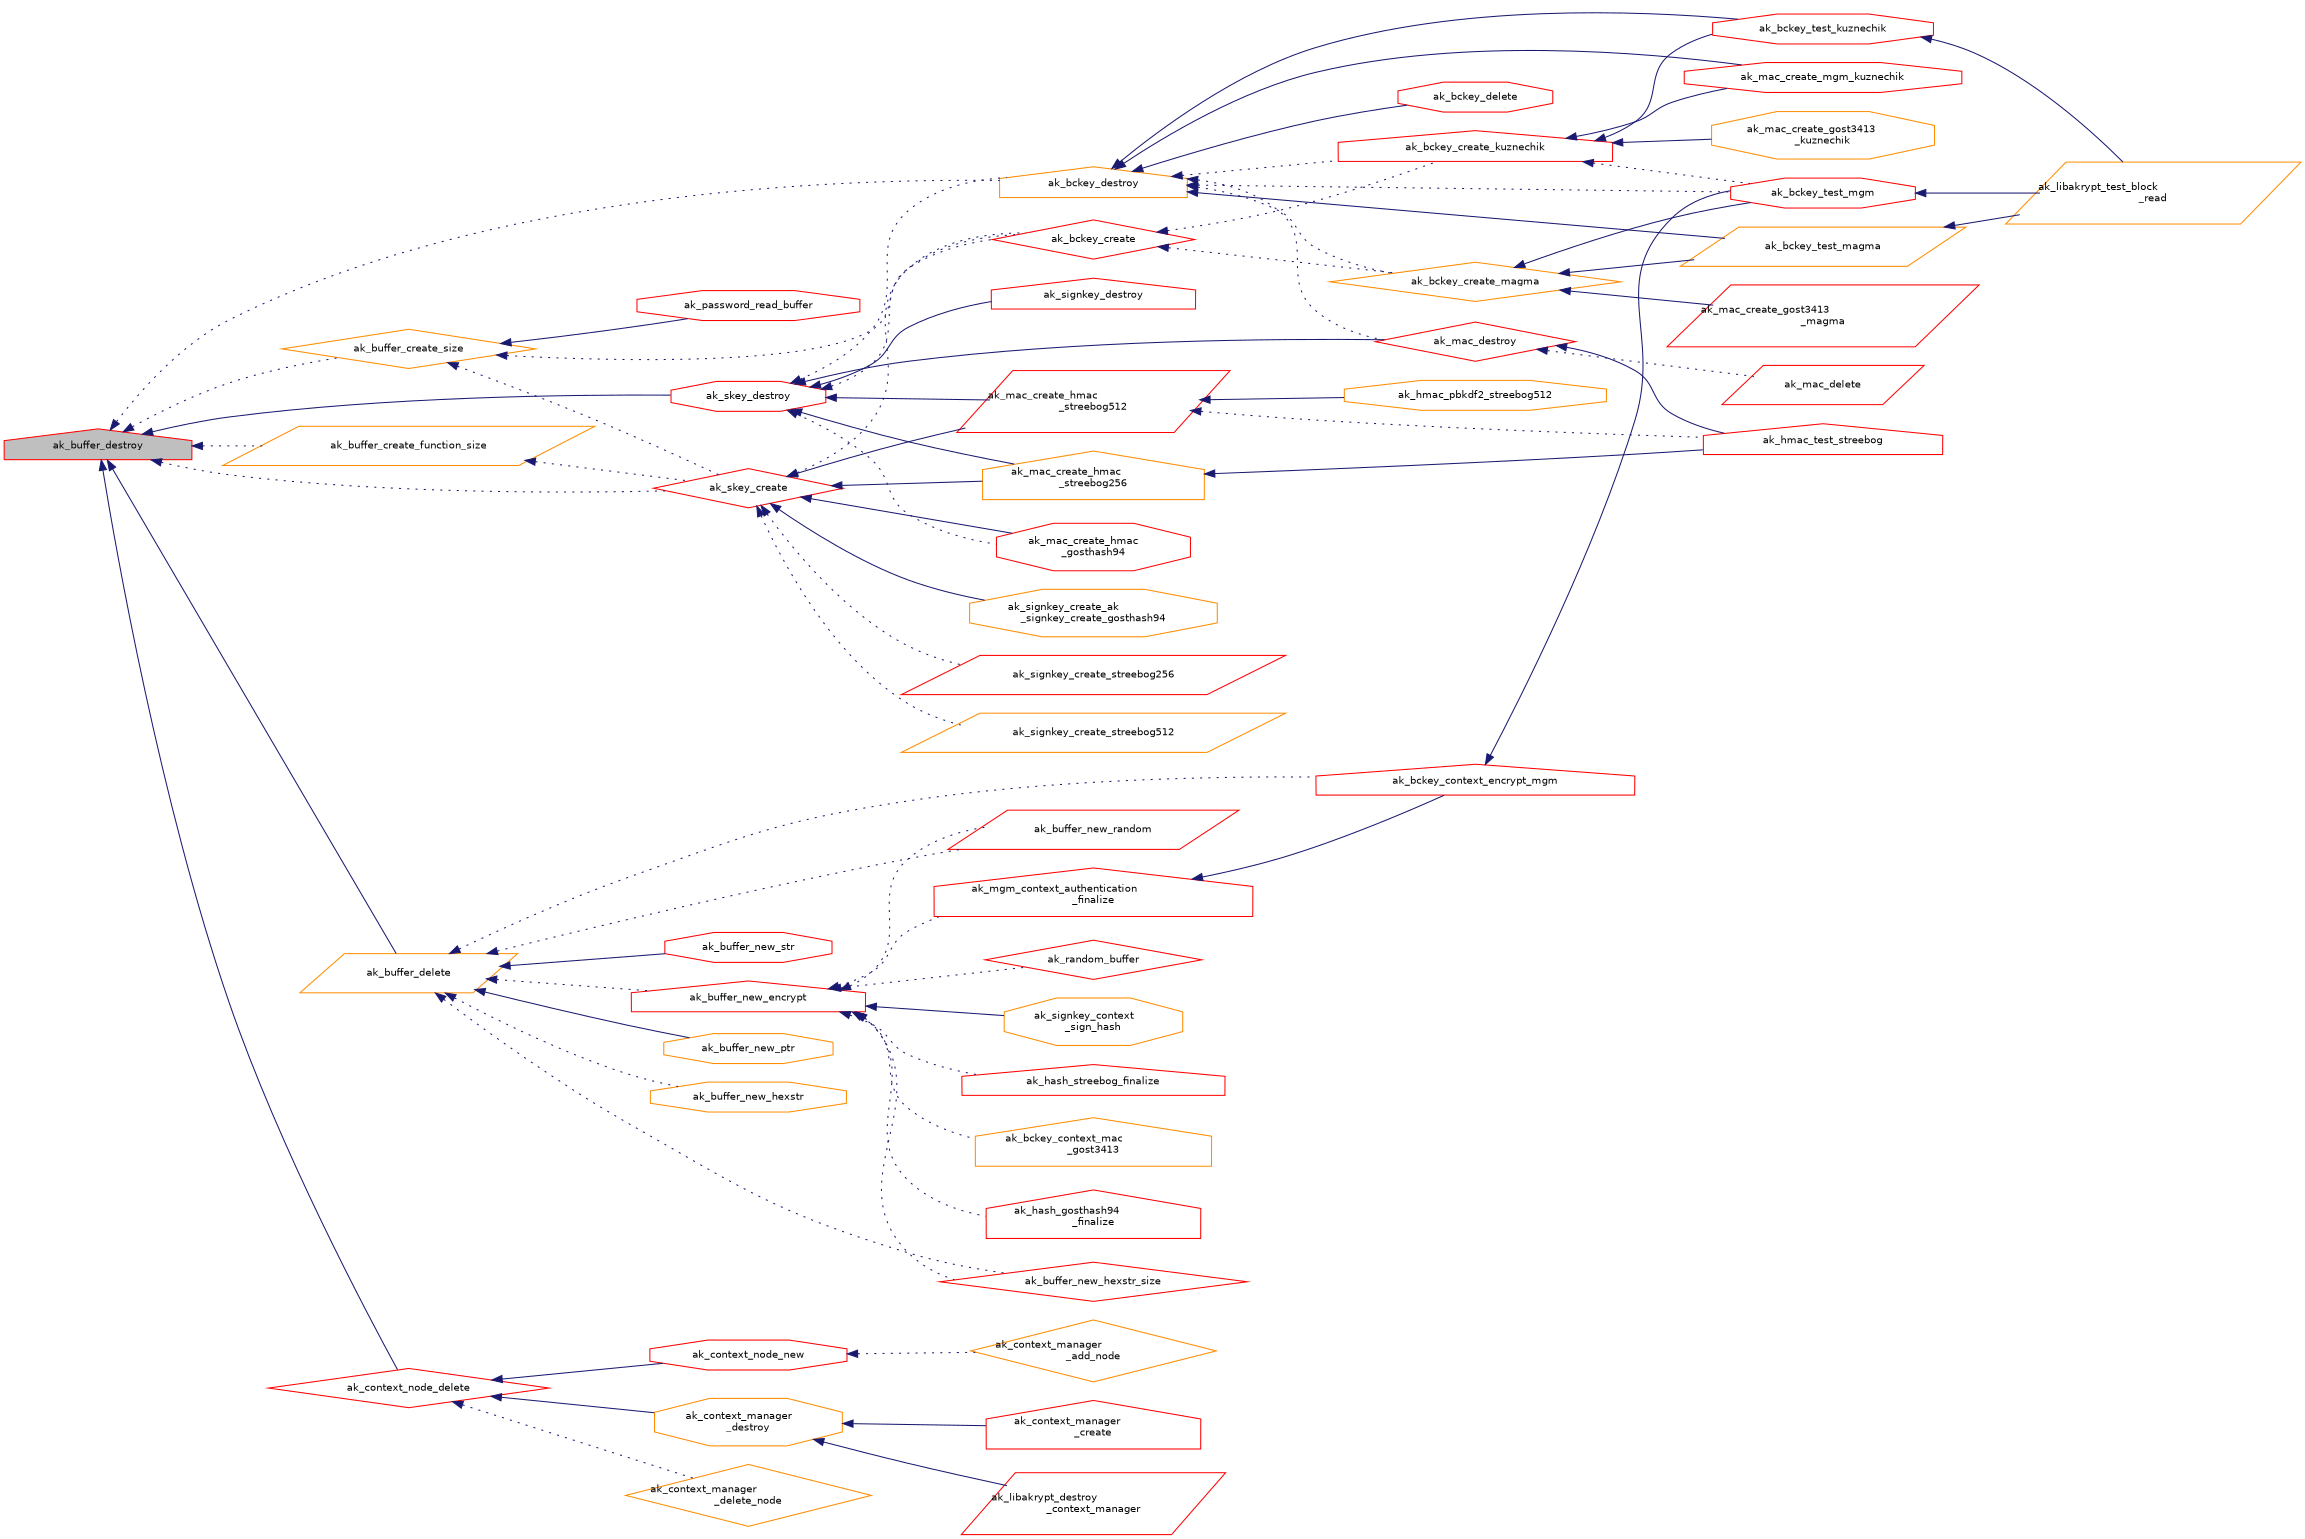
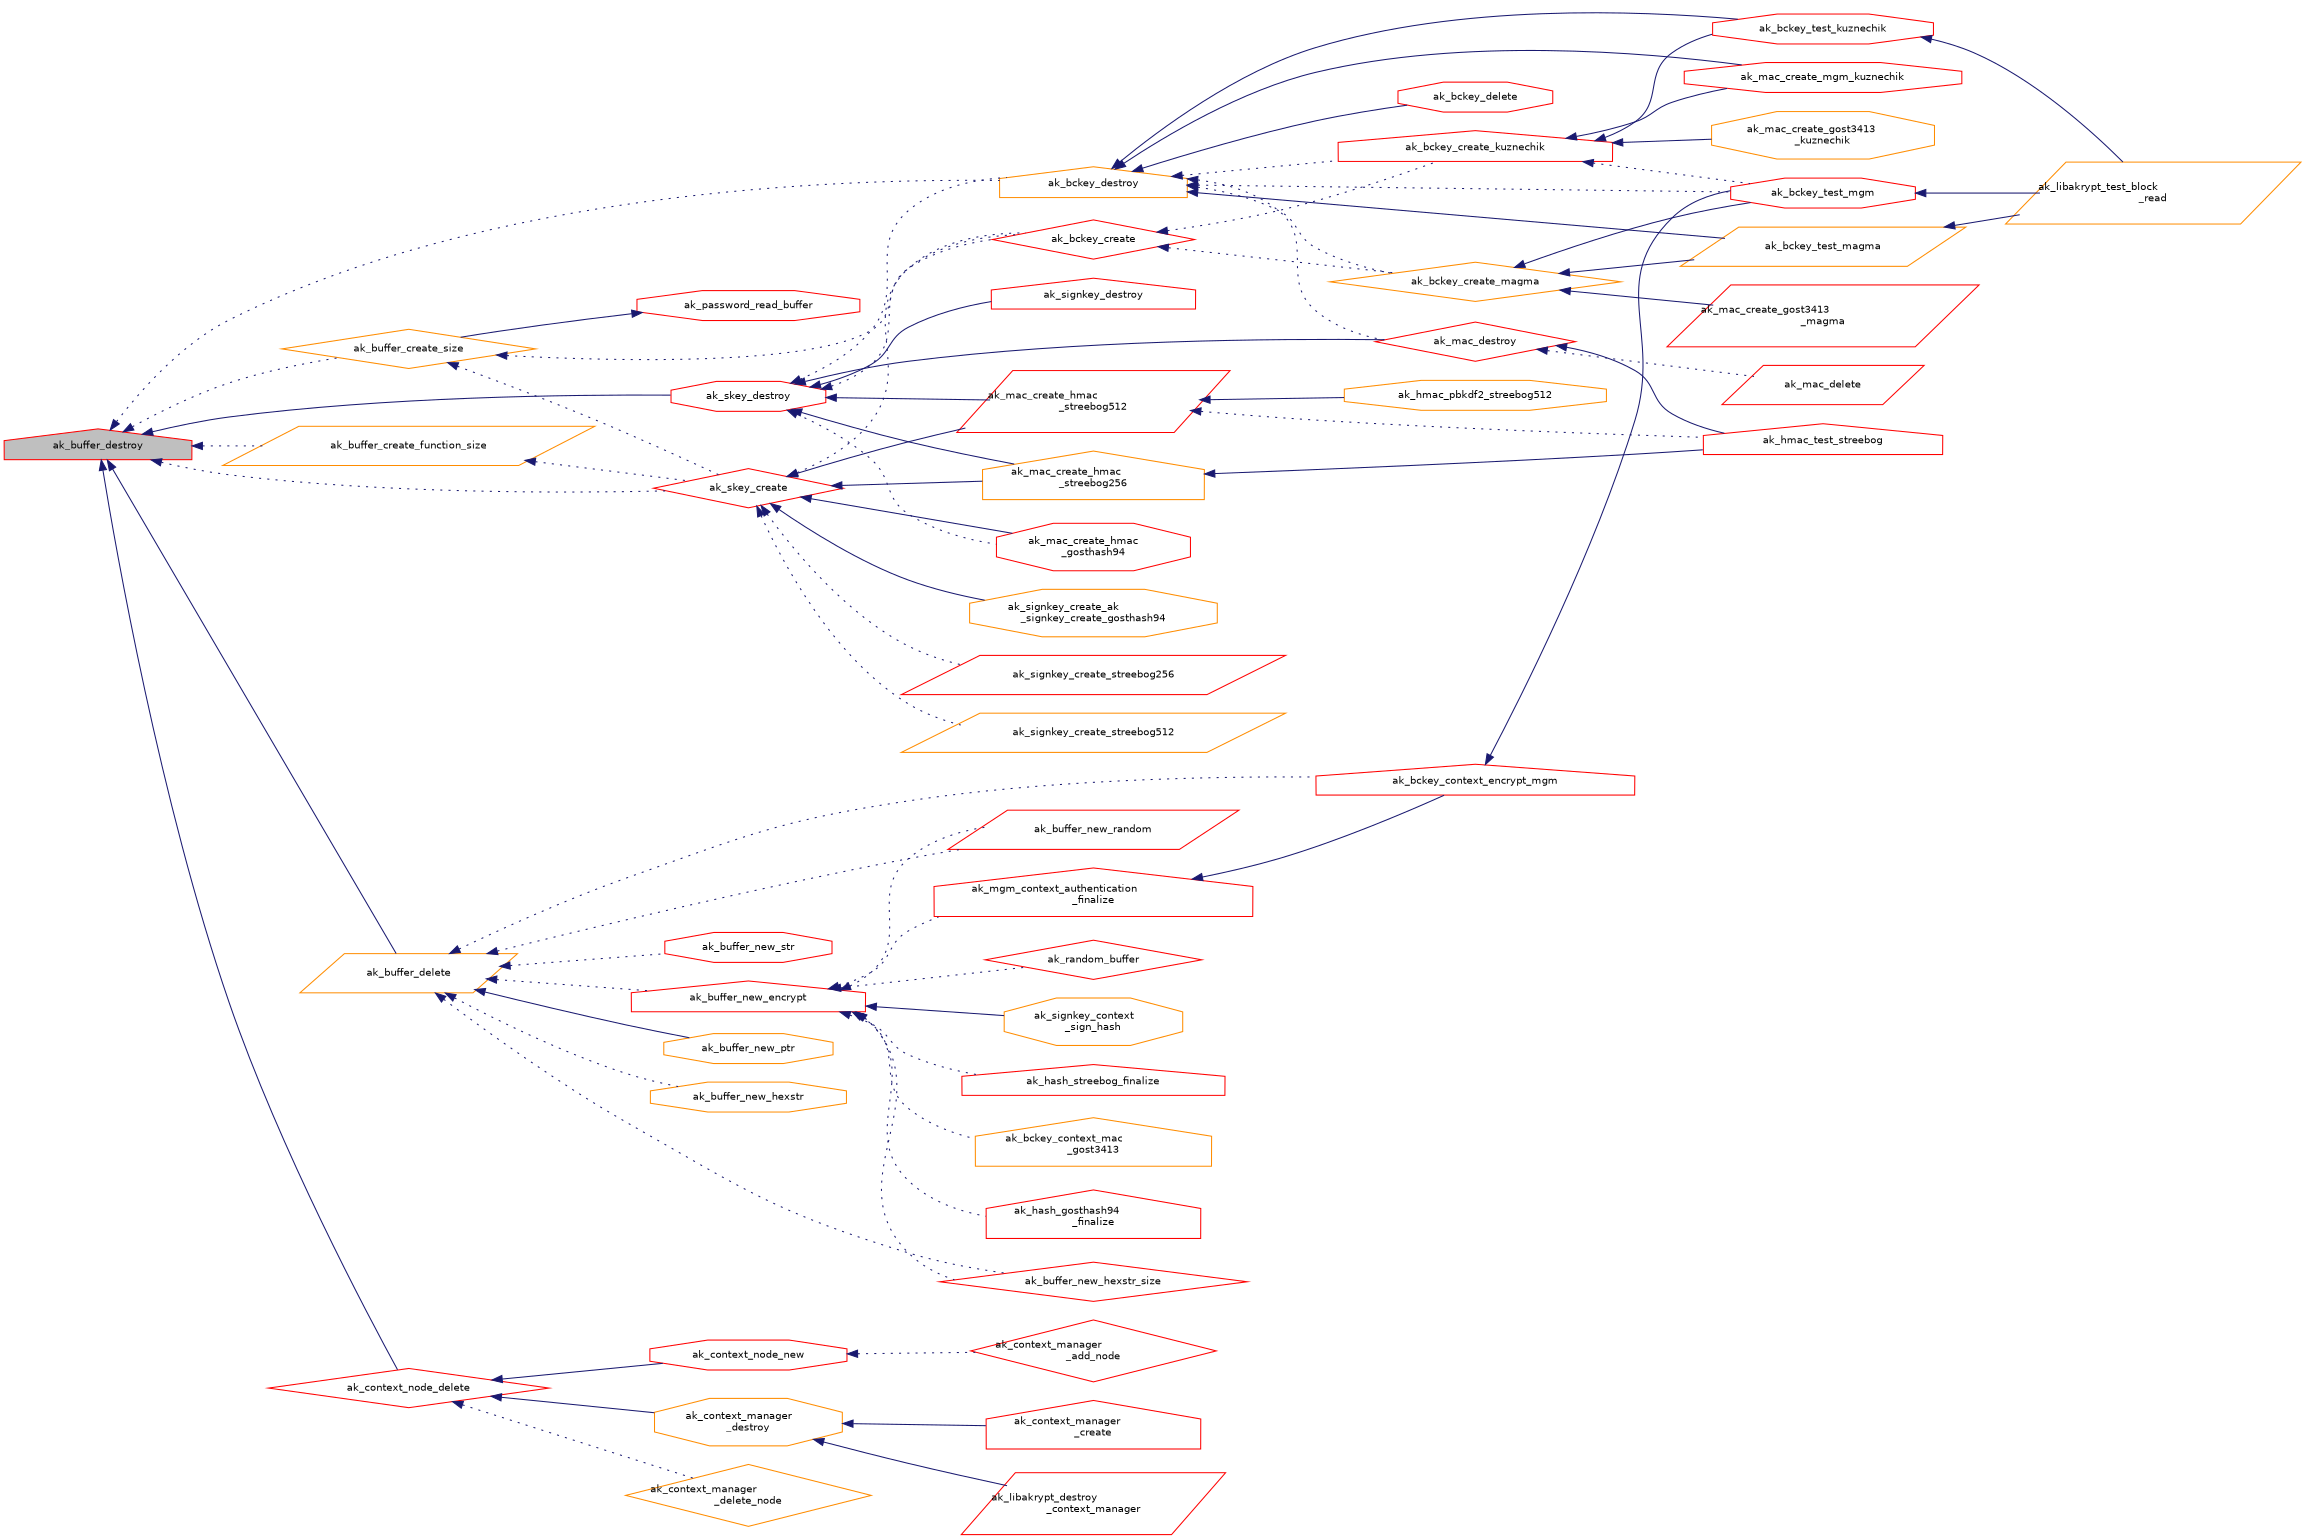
(600, 331) -> (546, 325)
(587, 960) -> (587, 960)
(1093, 1351) -> (1093, 1351)
